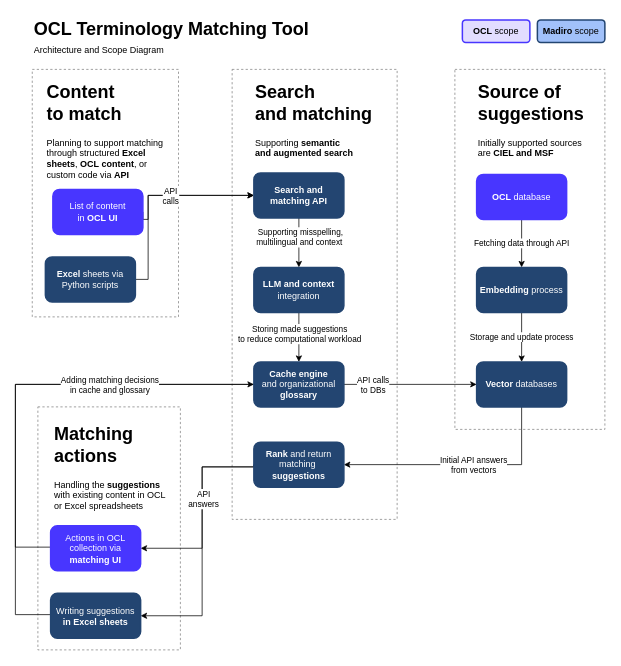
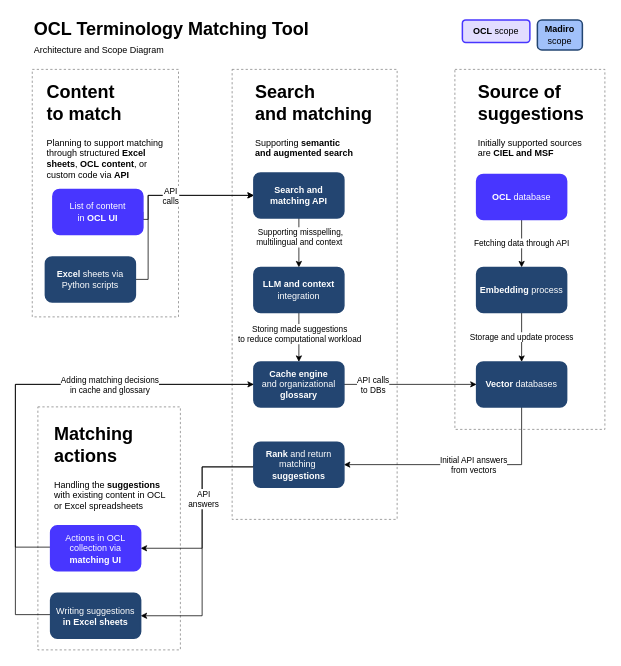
(571, 31) -> (560, 35)
